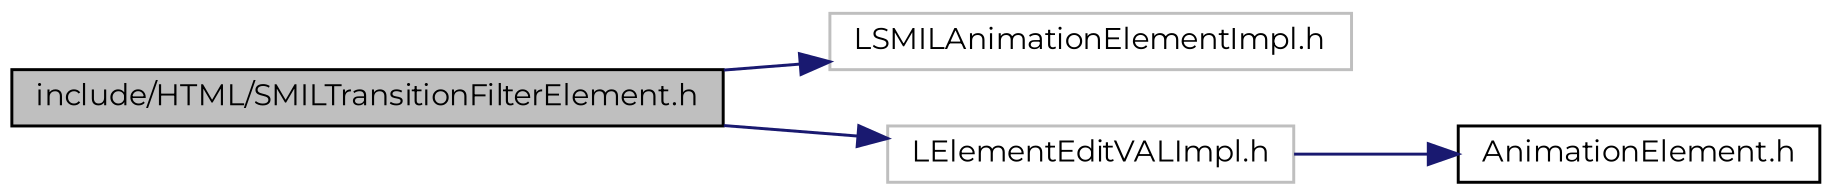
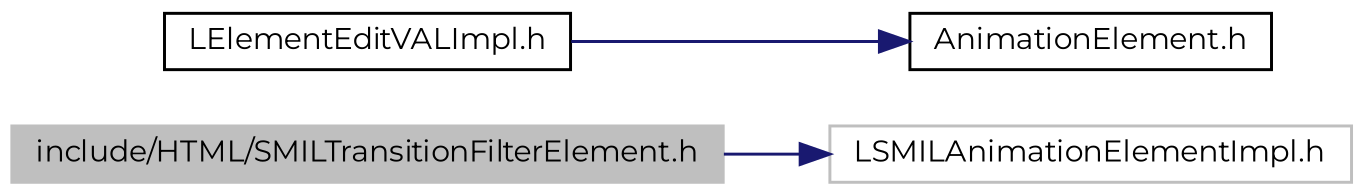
(368, 98) -> (368, 154)
(790, 131) -> none
(1091, 154) -> (368, 41)
